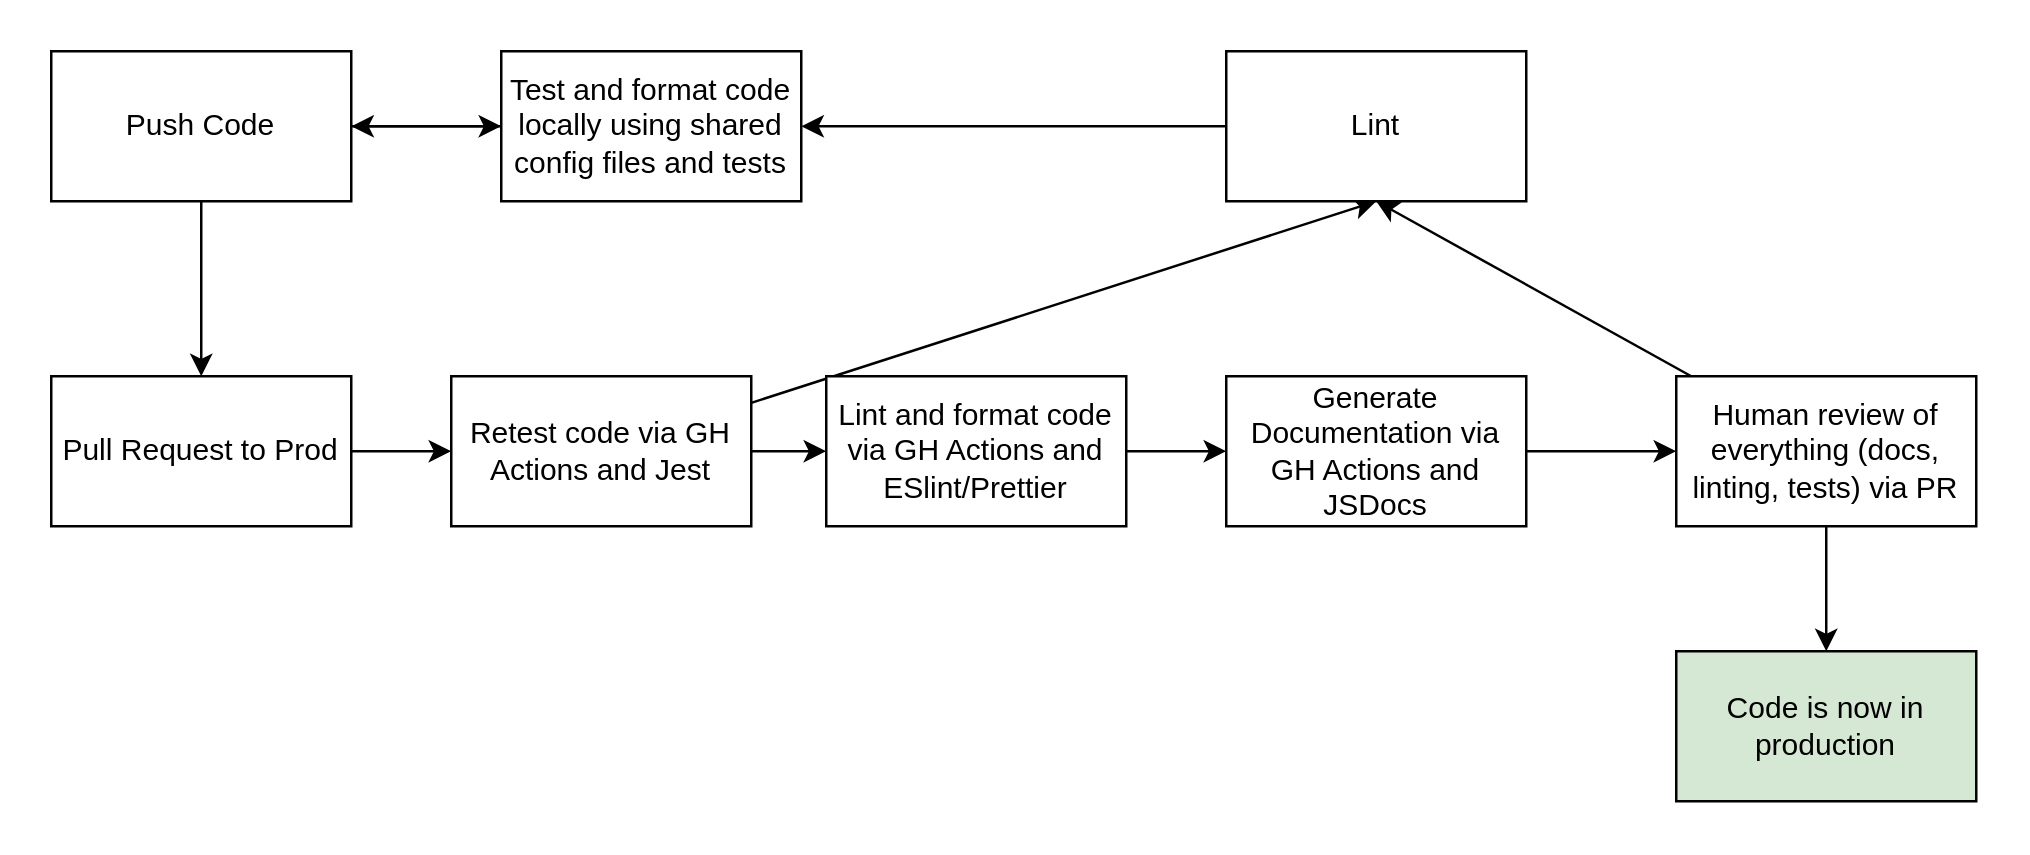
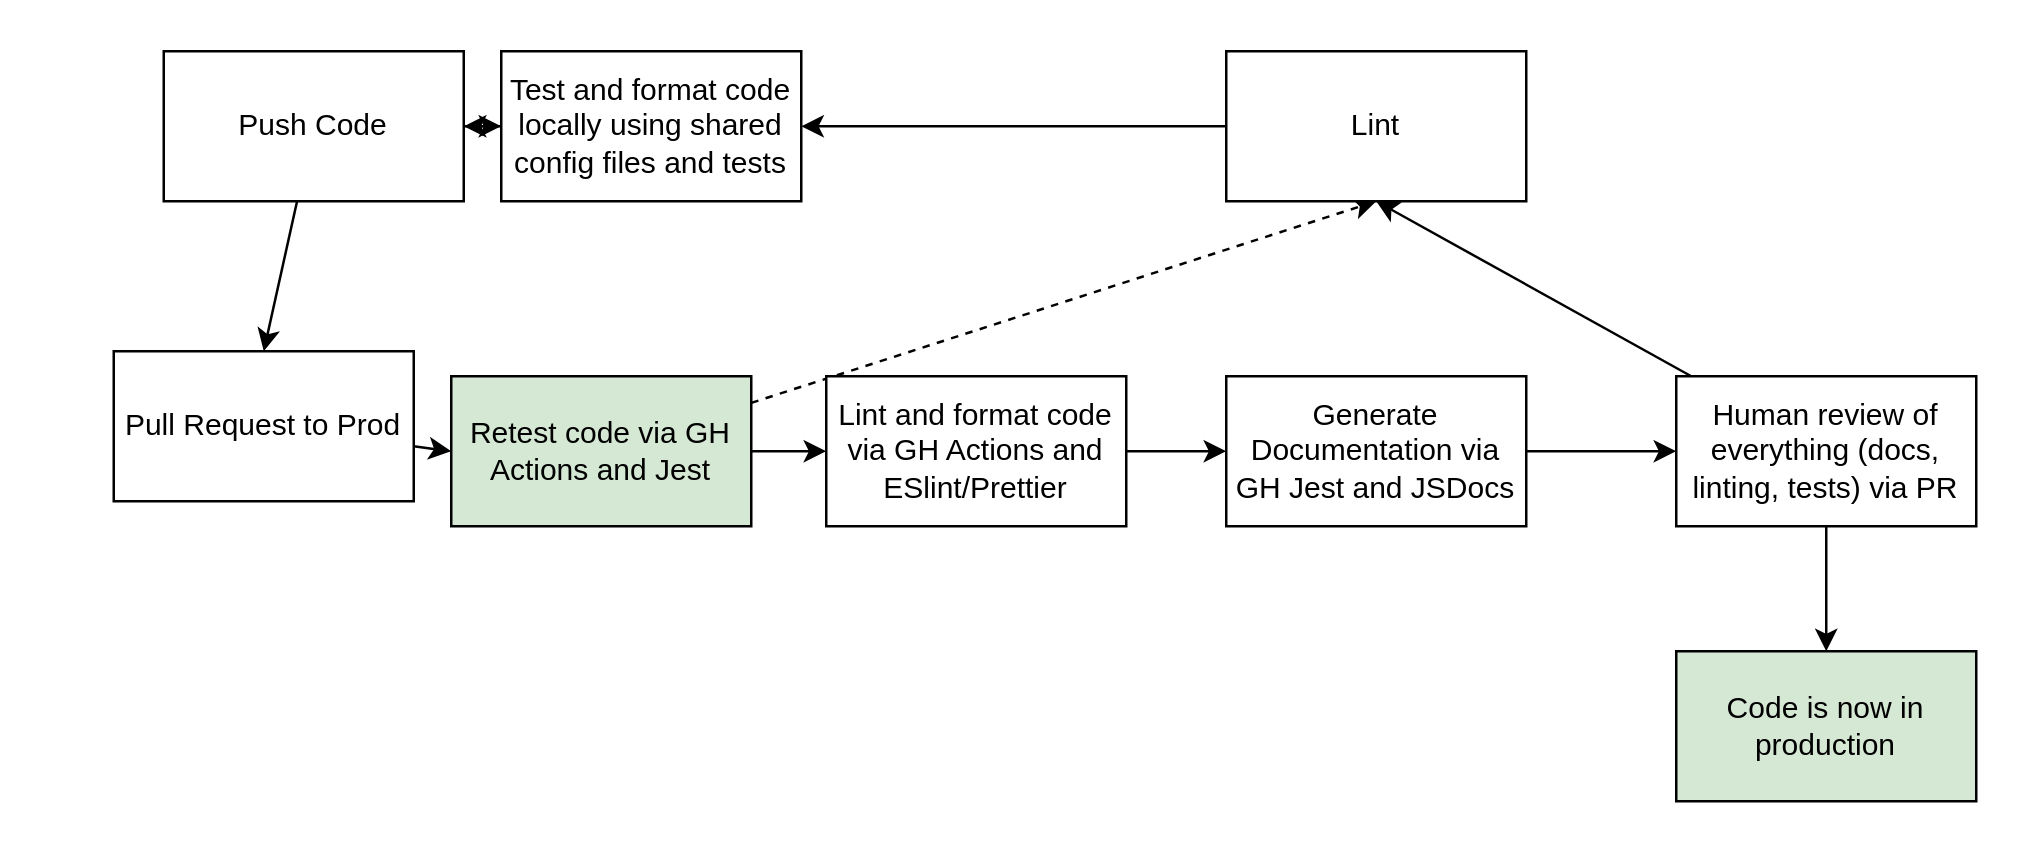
(201, 126) -> (314, 126)
(1095, 292) -> (1095, 292)
(201, 451) -> (264, 426)
(601, 451) -> (601, 451)
(1376, 451) -> (1376, 451)
